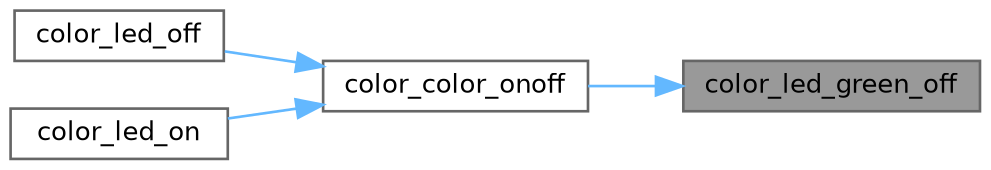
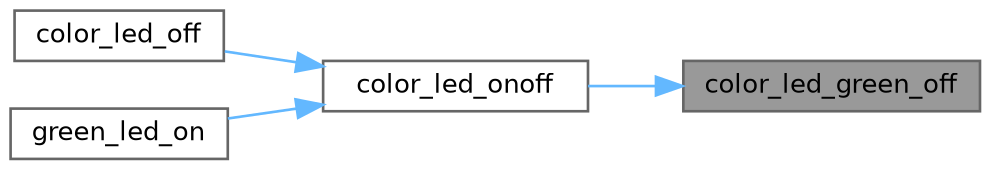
(456, 86) -> (456, 86)
(119, 134) -> (119, 134)
